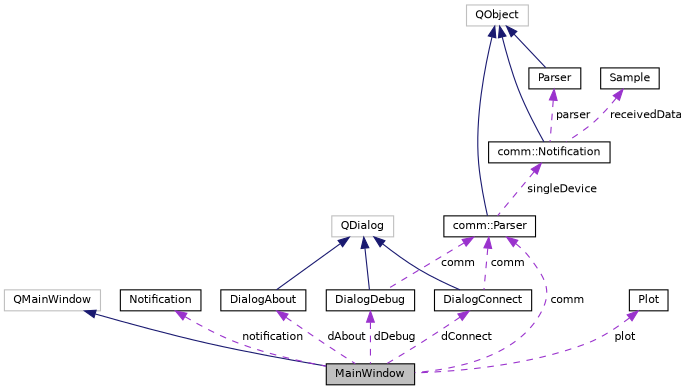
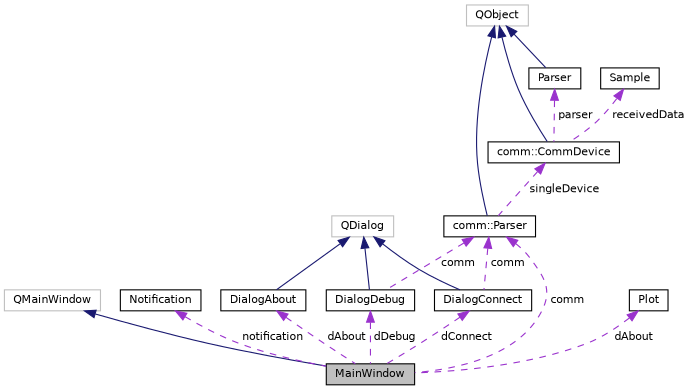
(549, 152) -> (554, 152)
(623, 337) -> (632, 337)
